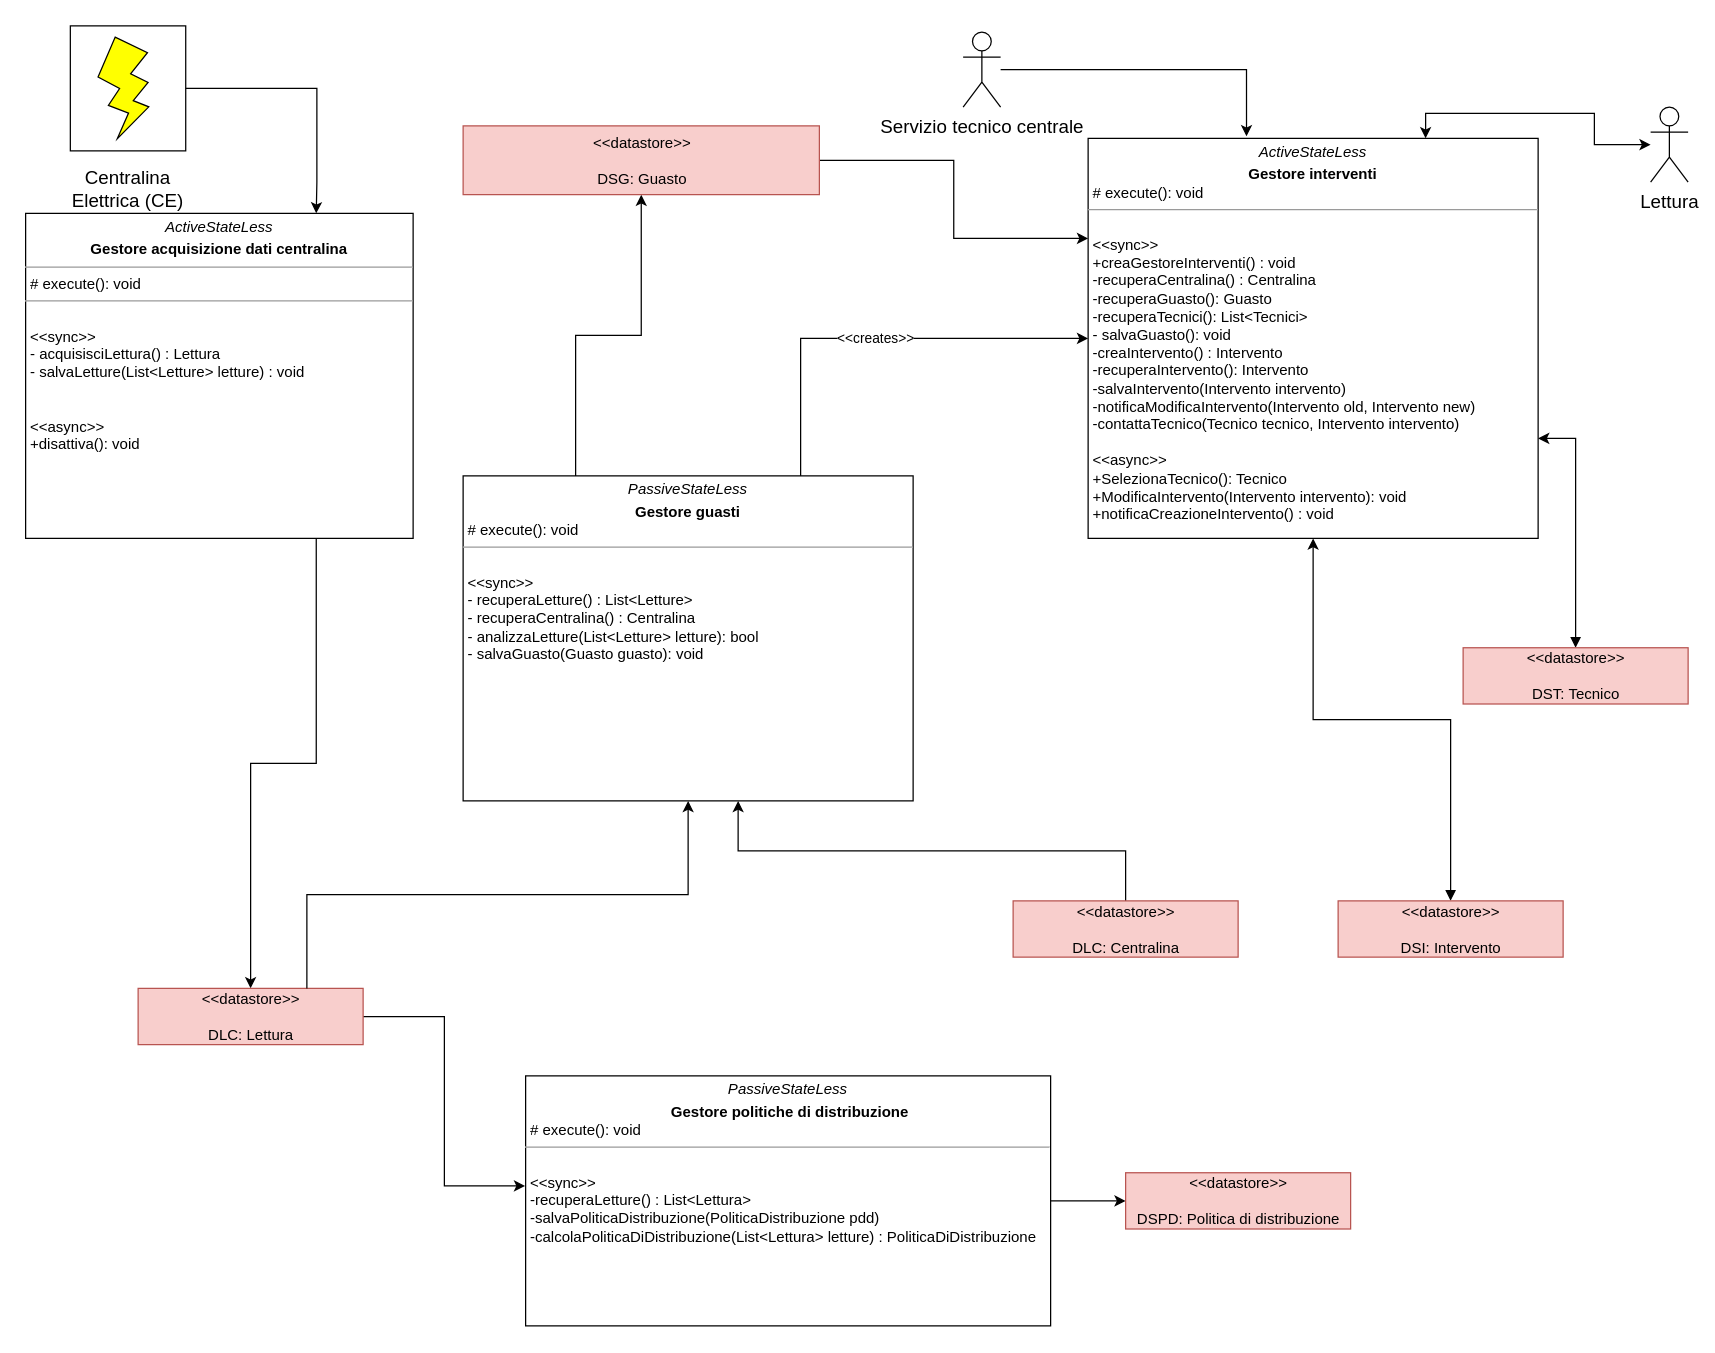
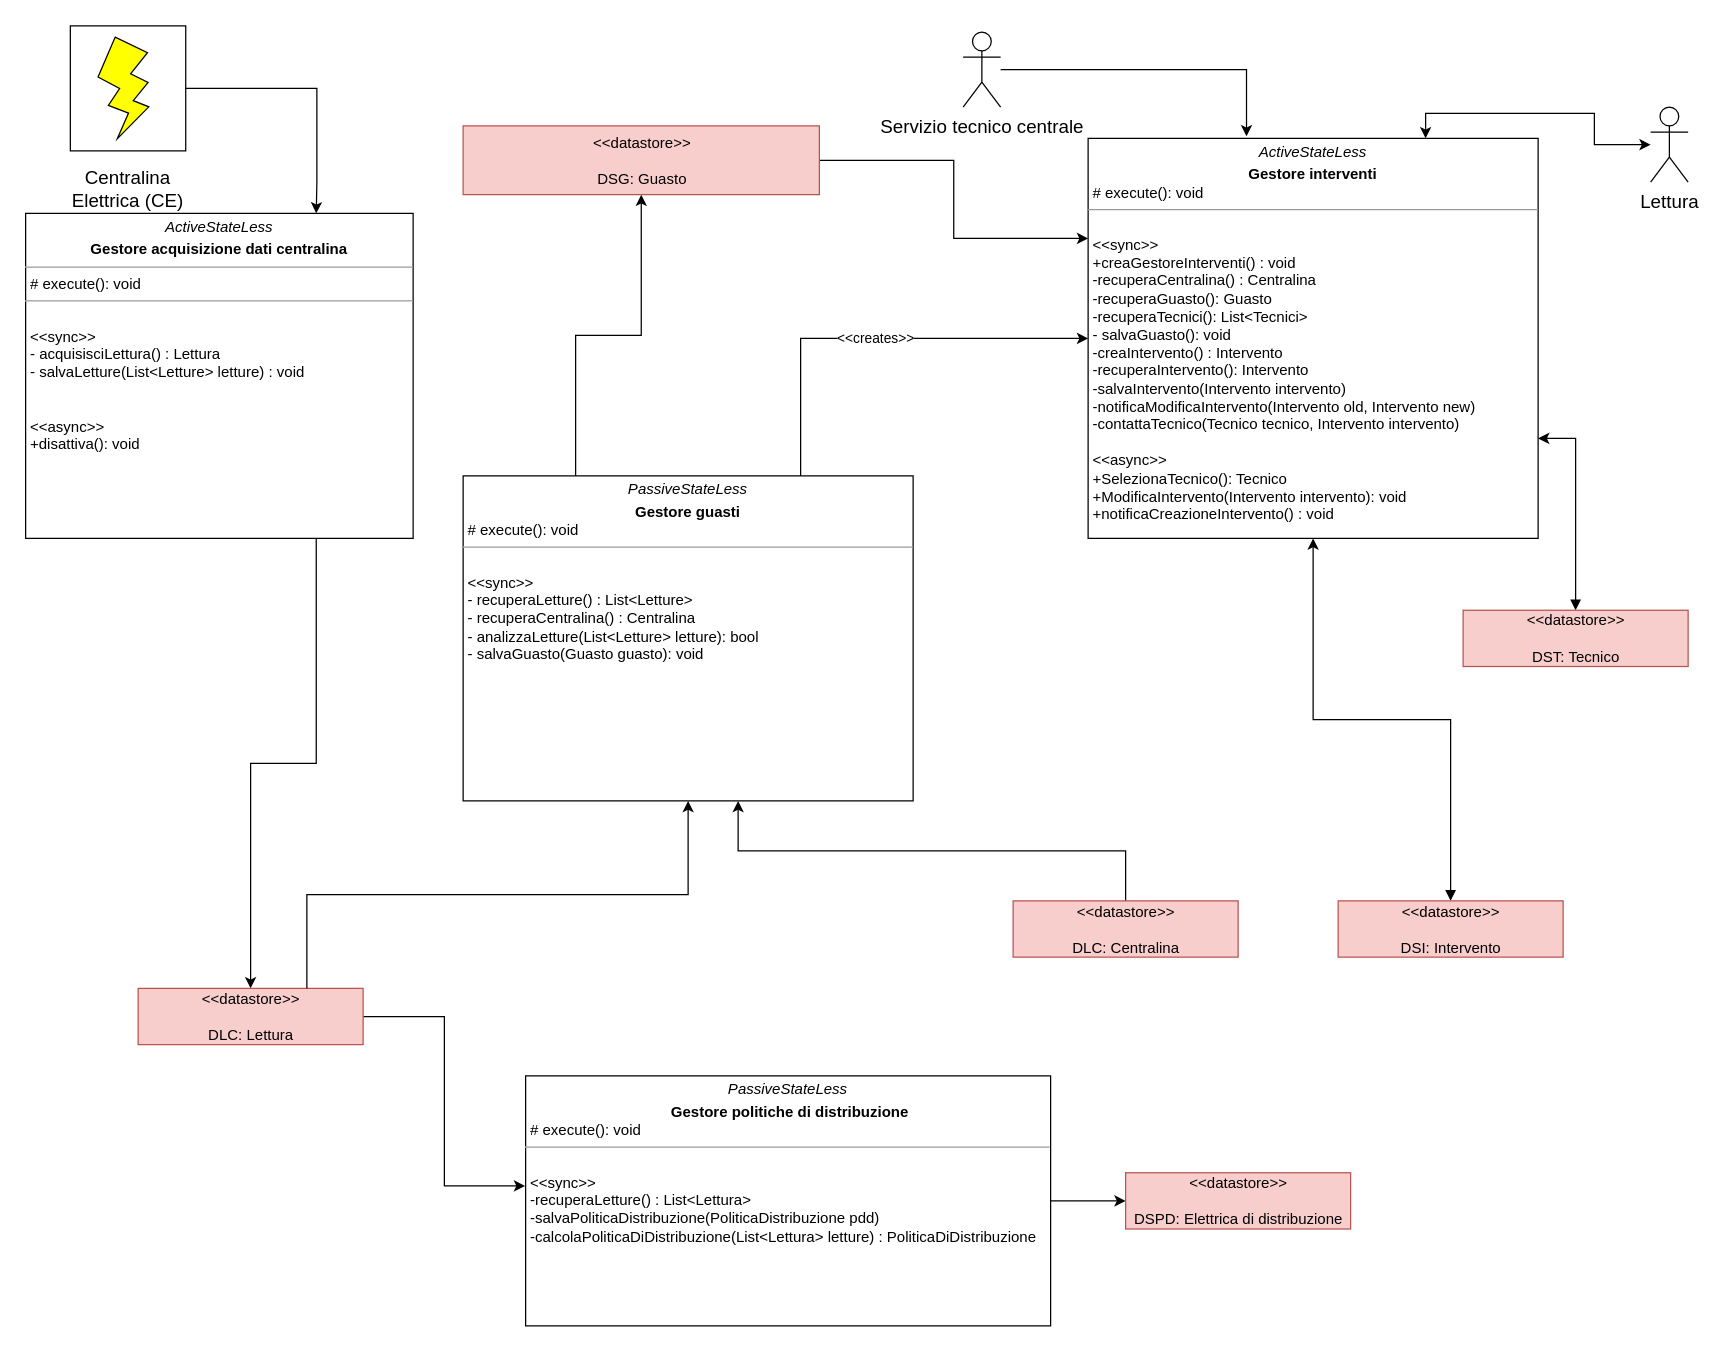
(1576, 676) -> (1576, 638)
(1239, 1201) -> (1239, 1201)
